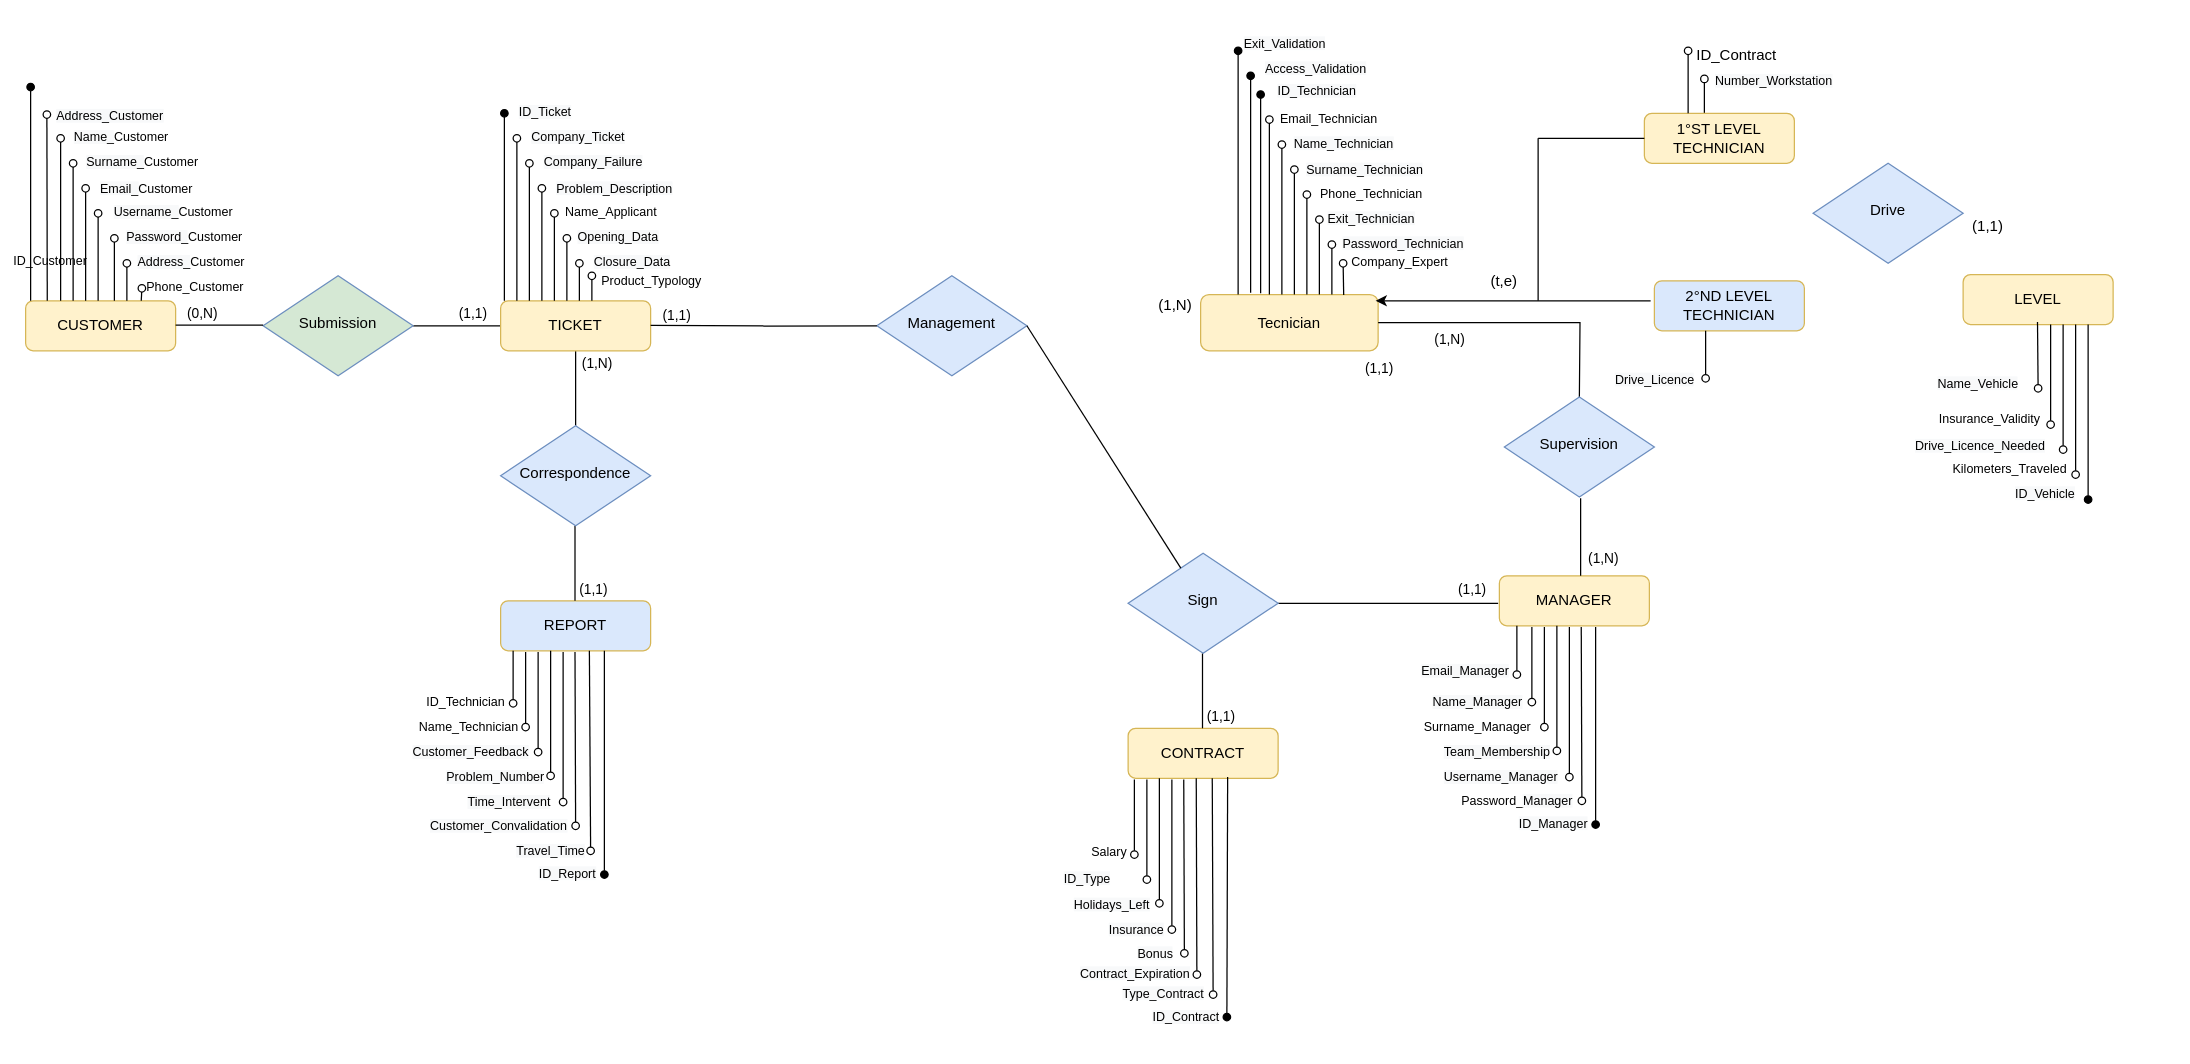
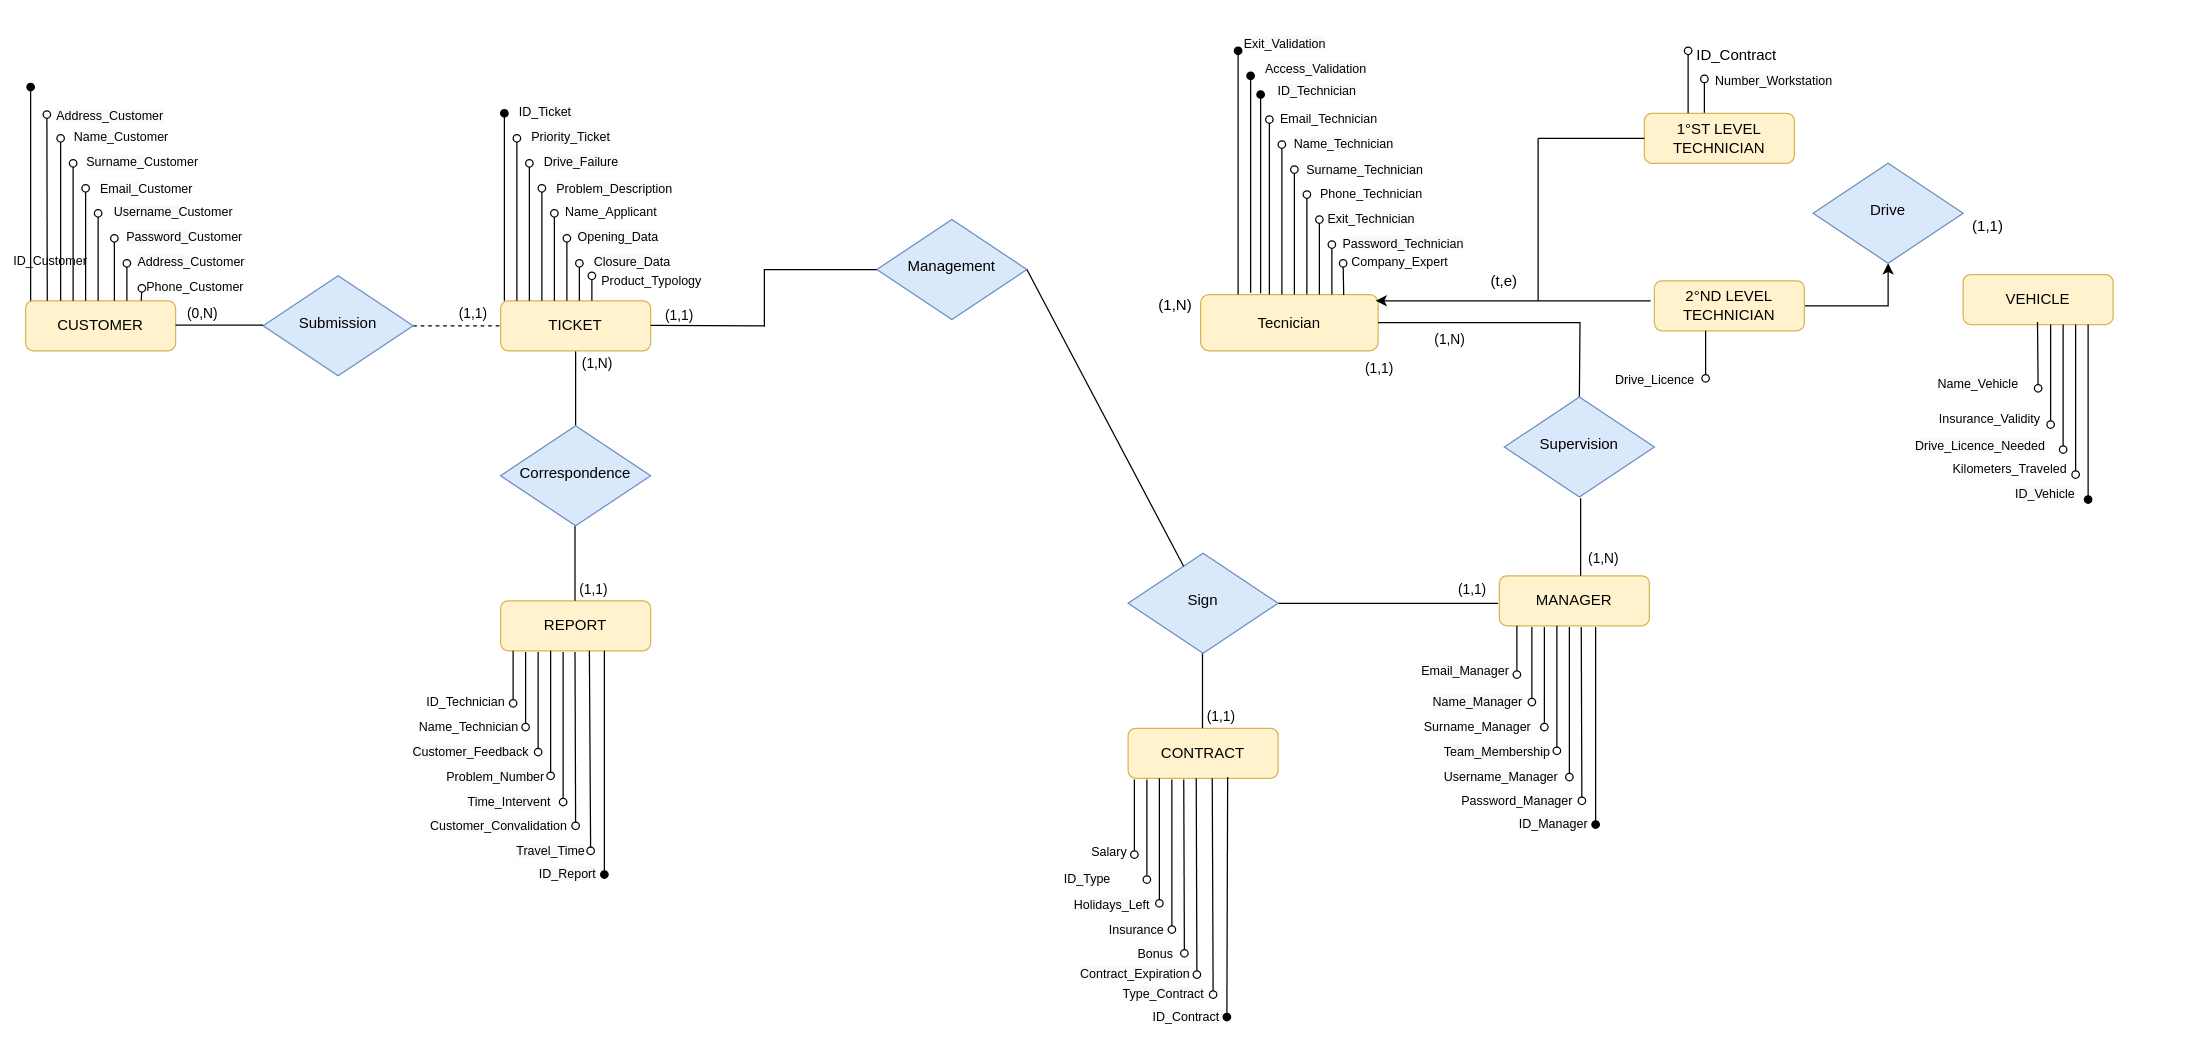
(587, 146) -> (587, 146)
(599, 171) -> (593, 162)
(2038, 299) -> (2038, 299)
(1729, 306) -> (1729, 306)
none -> (1863, 306)
(338, 326) -> (338, 326)
(457, 326) -> (457, 326)
(952, 326) -> (952, 269)
(576, 626) -> (576, 626)
